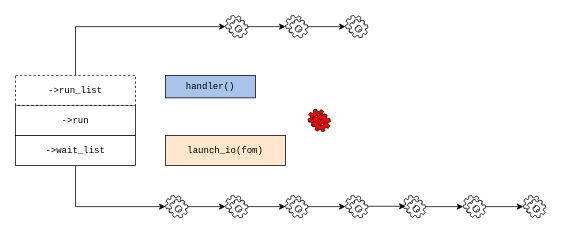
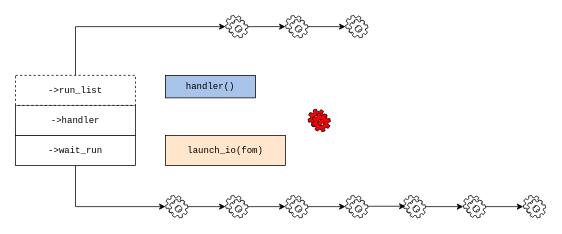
(75, 120) -> (75, 120)
(75, 150) -> (75, 150)
